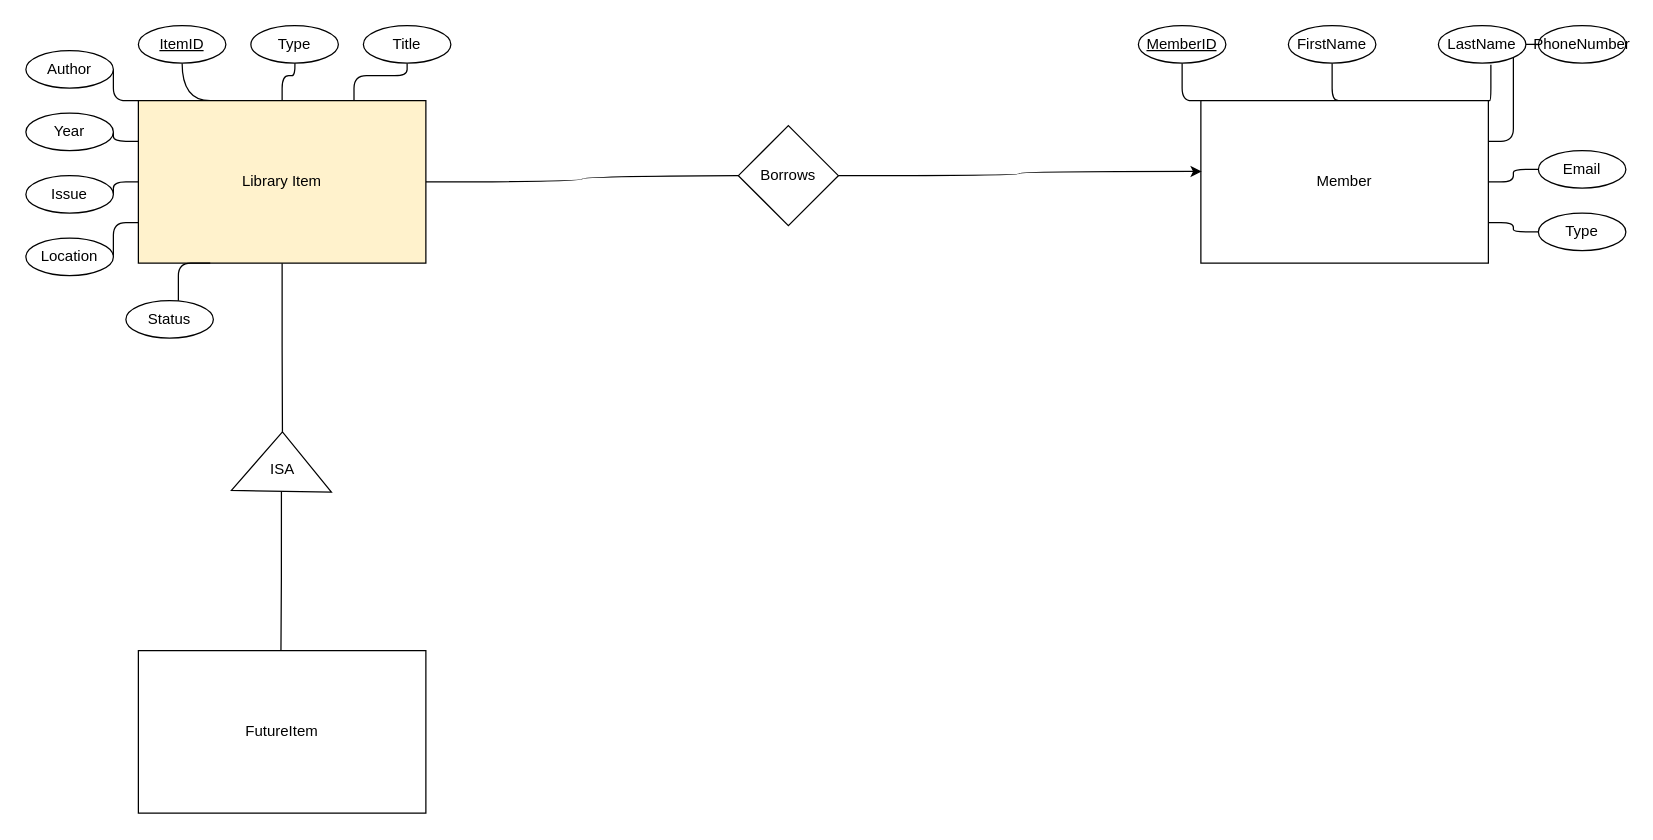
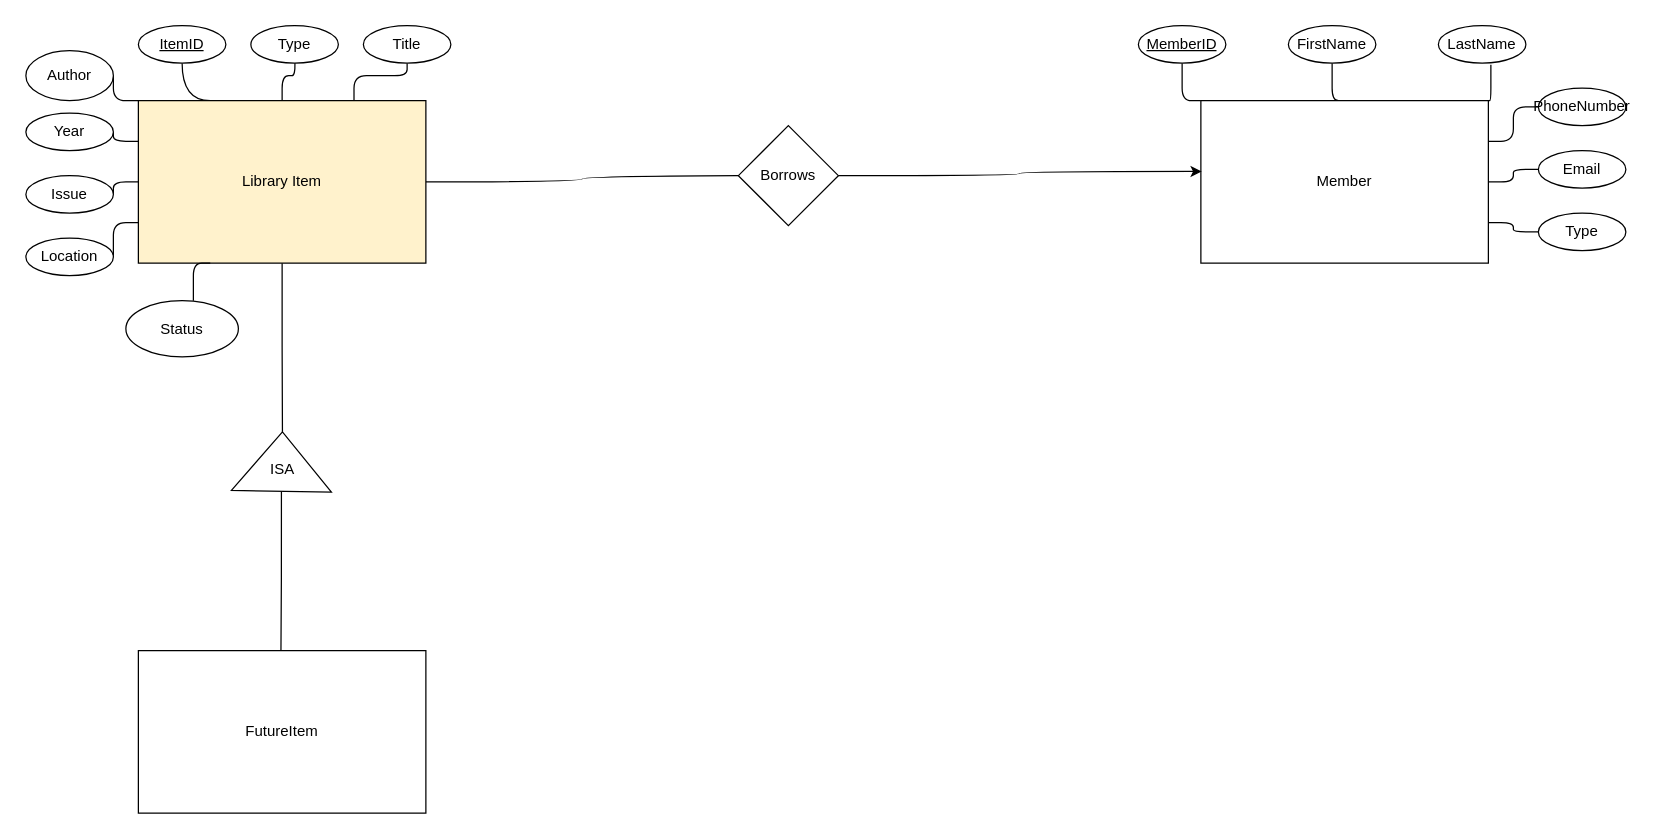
(1582, 44) -> (1582, 107)
(69, 69) -> (69, 76)
(169, 319) -> (182, 329)
